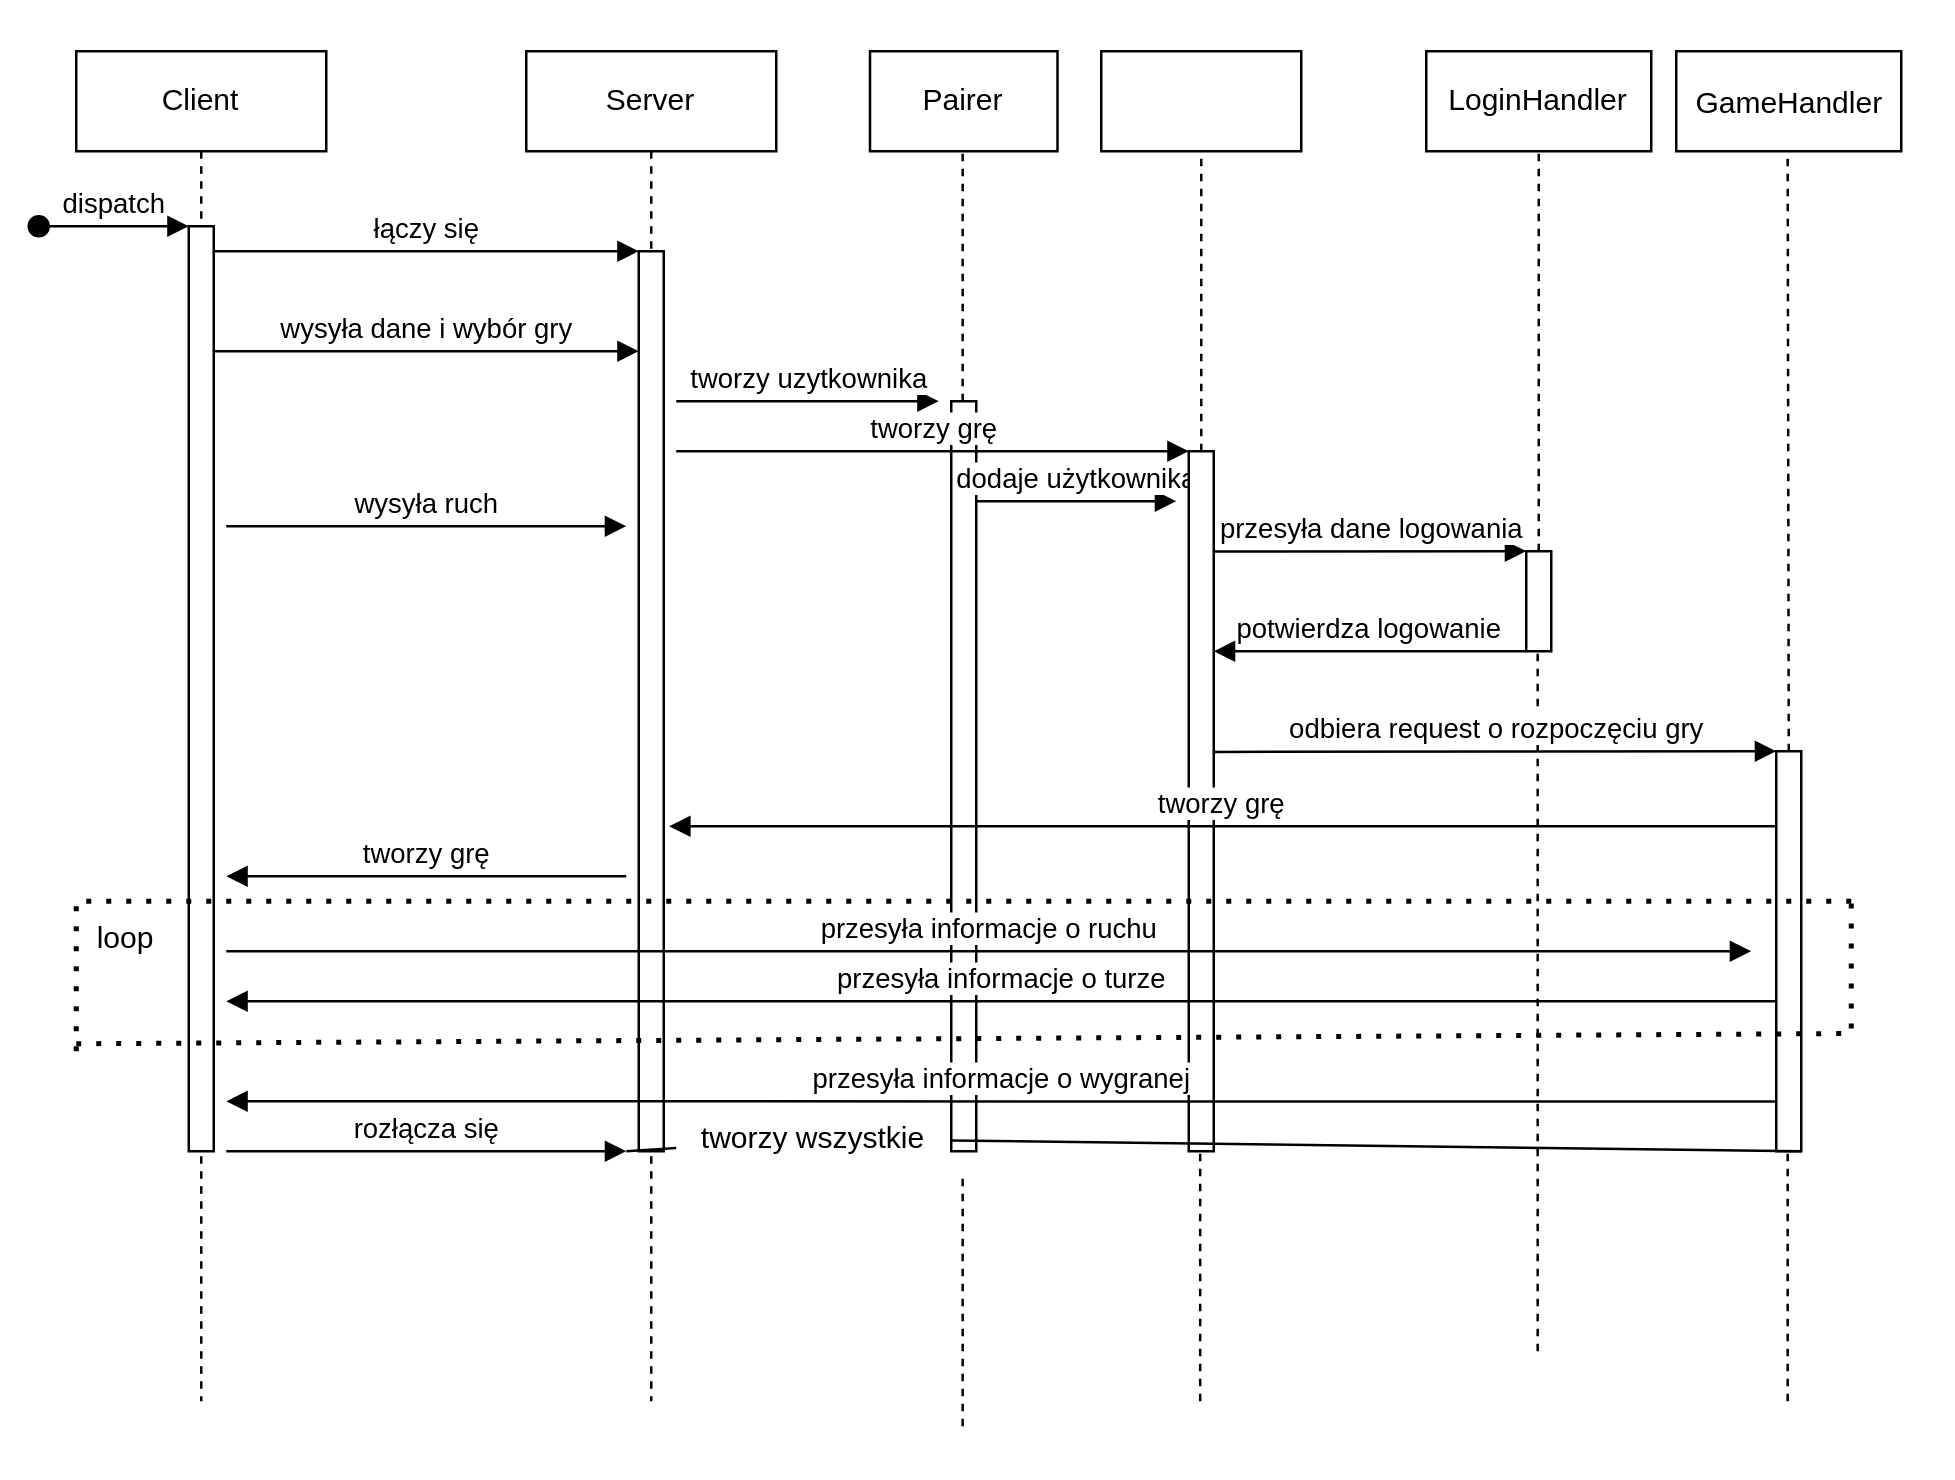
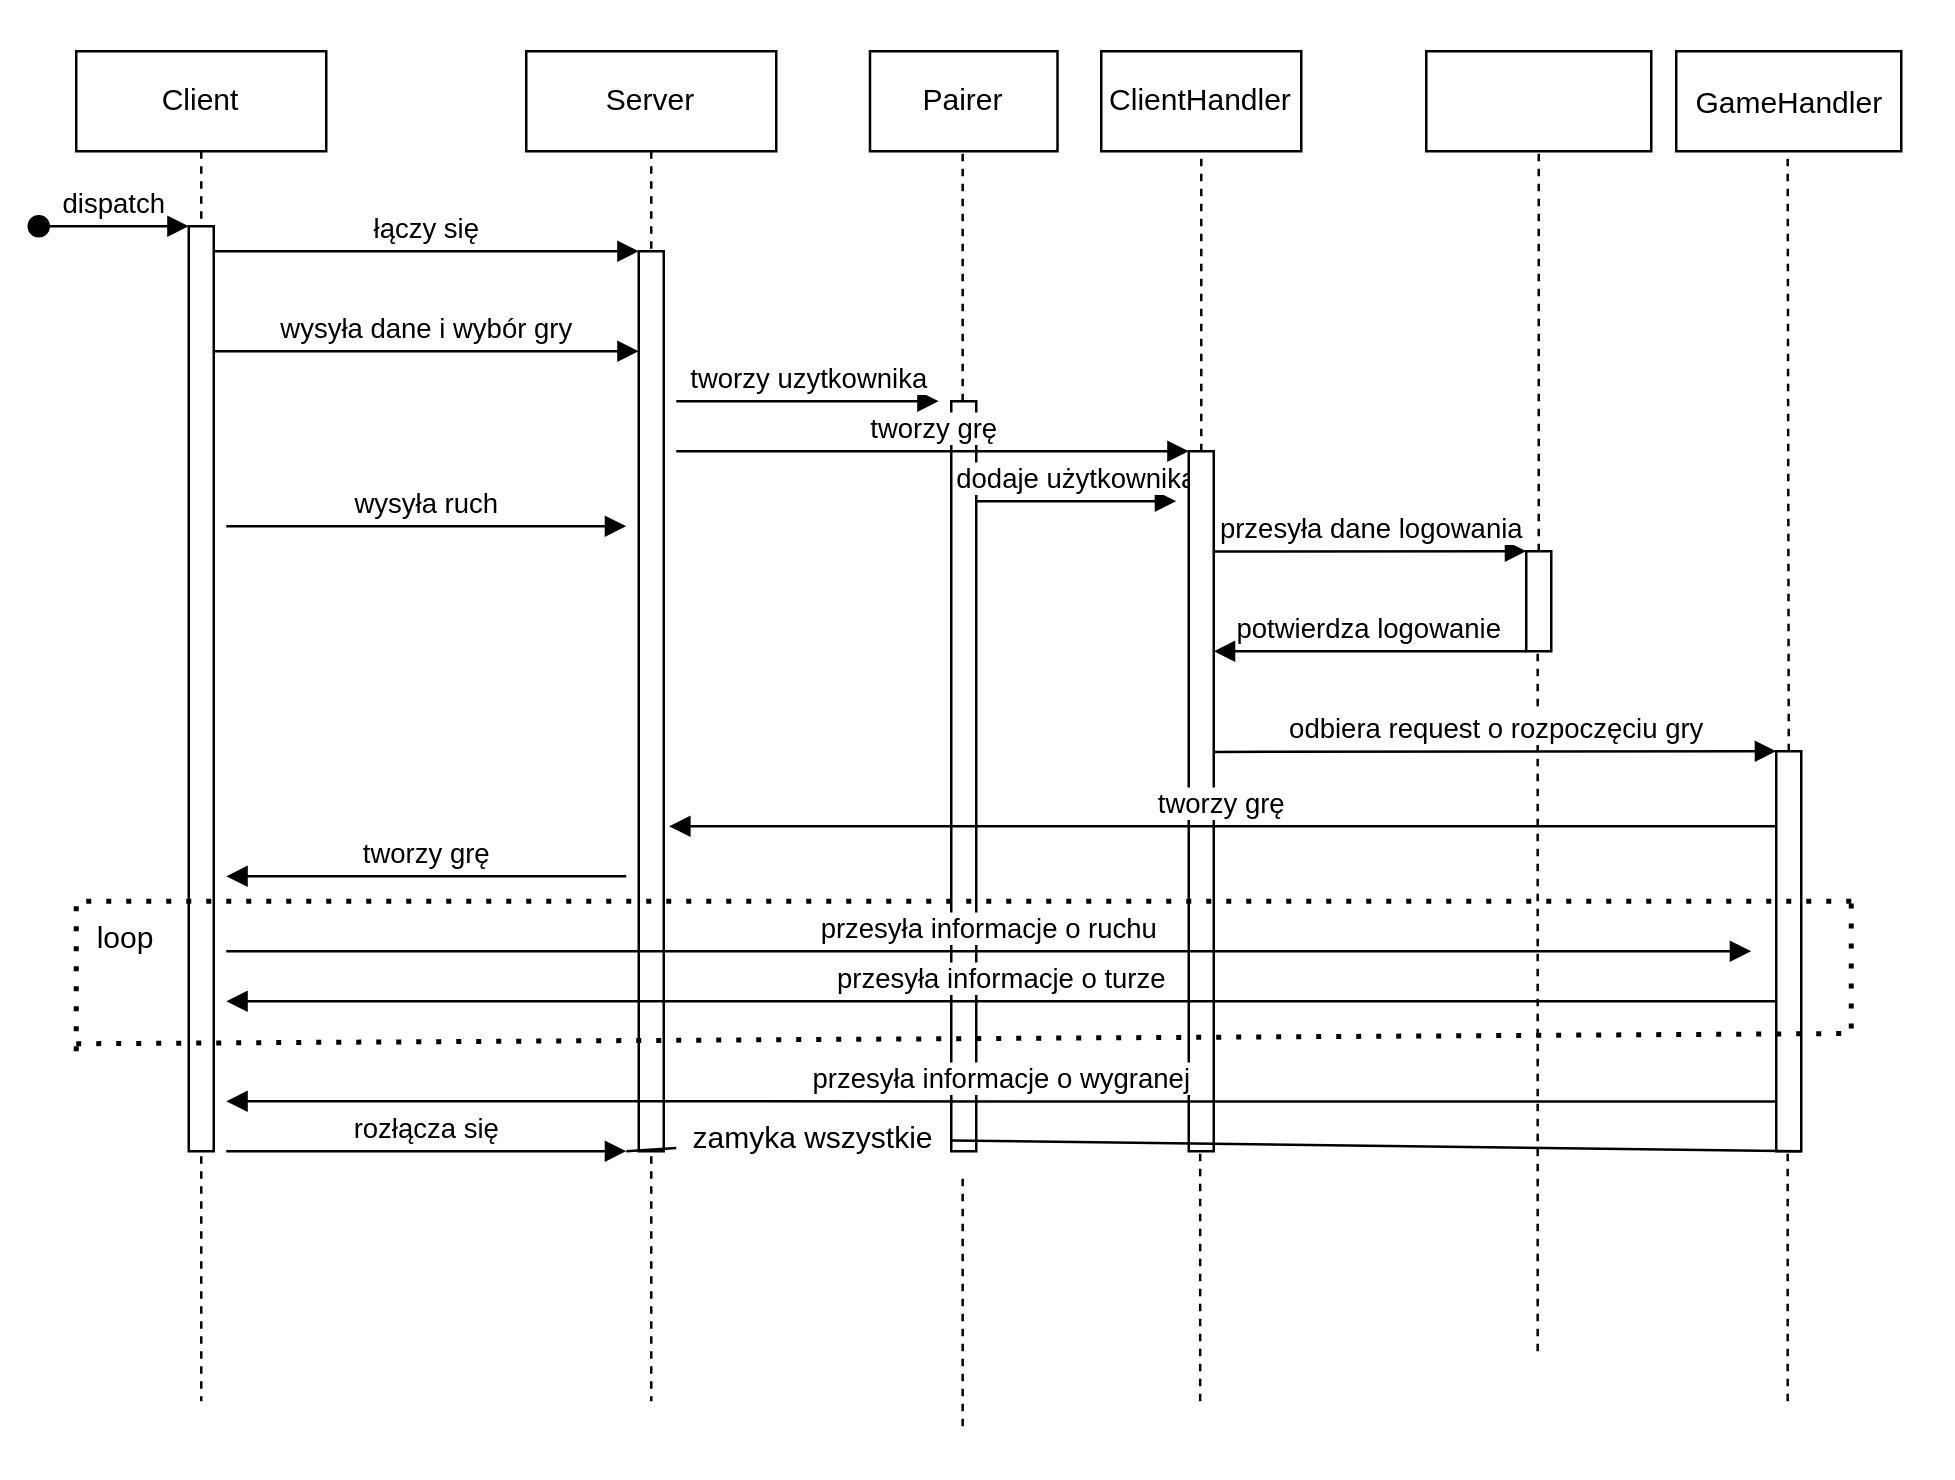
none -> (1201, 101)
(1539, 101) -> none
(814, 1139) -> (814, 1139)
